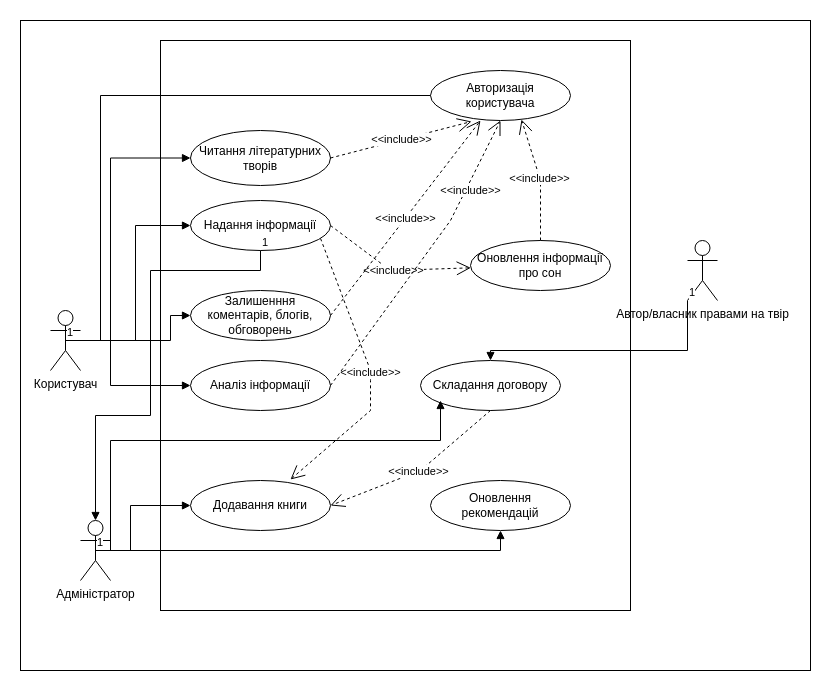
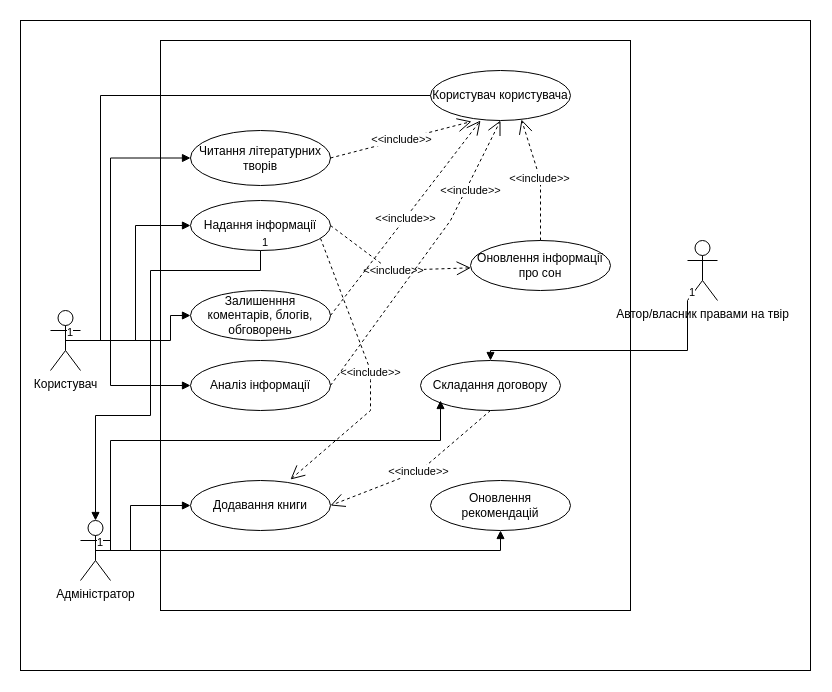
(501, 96) -> (501, 96)
